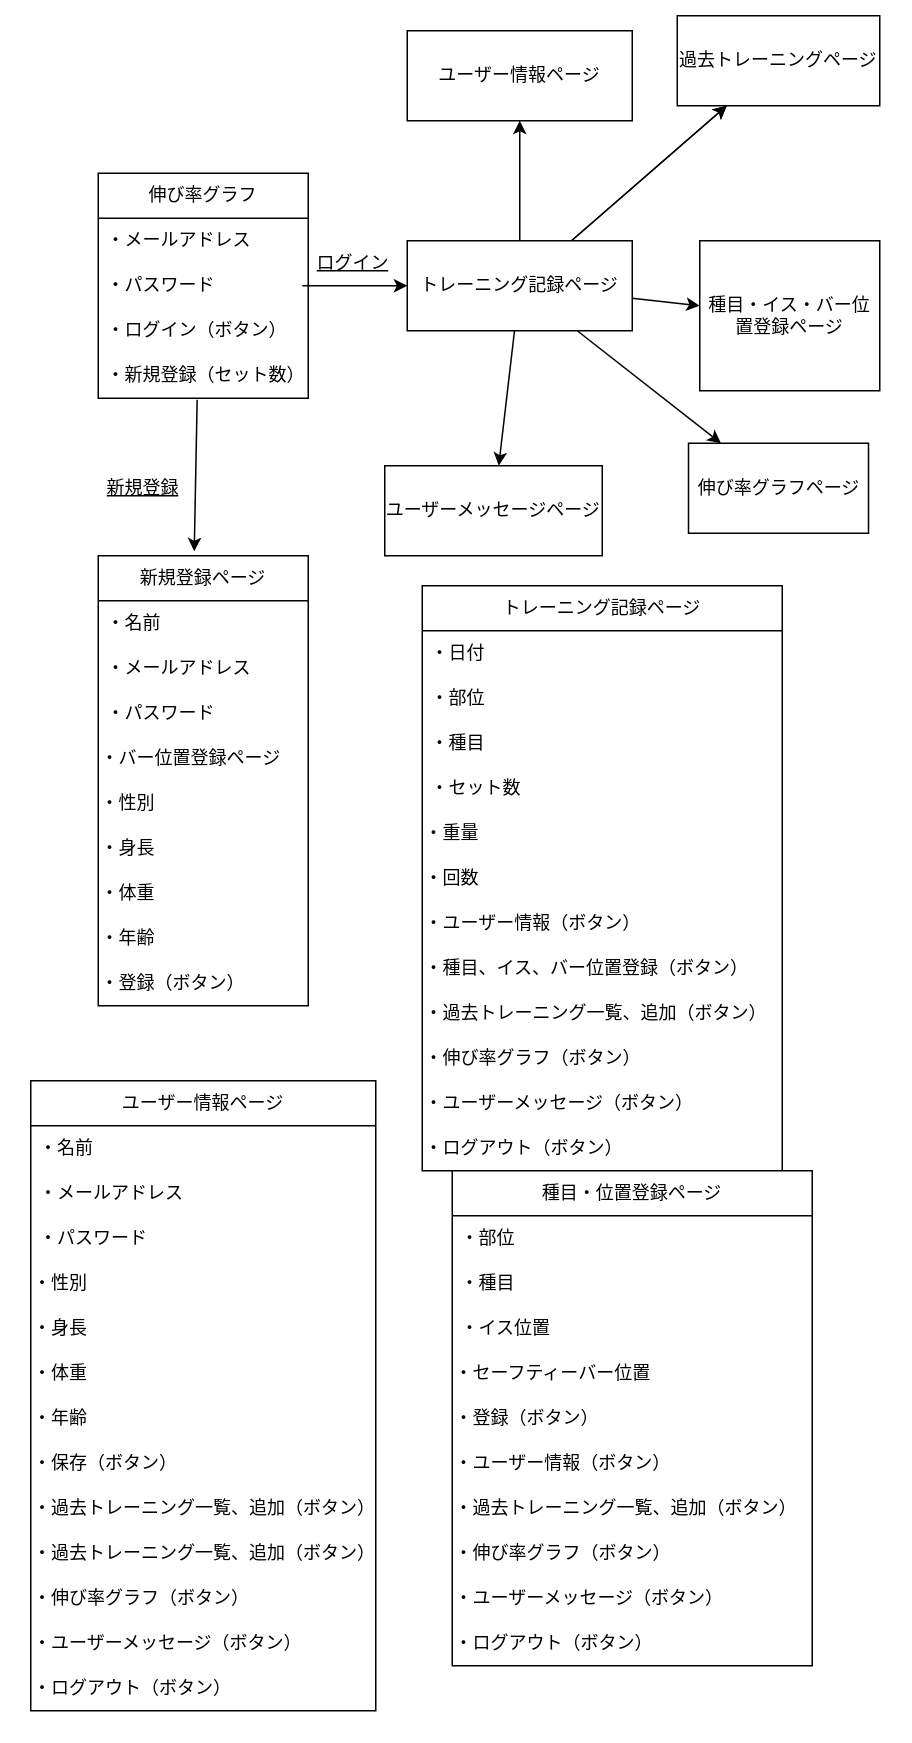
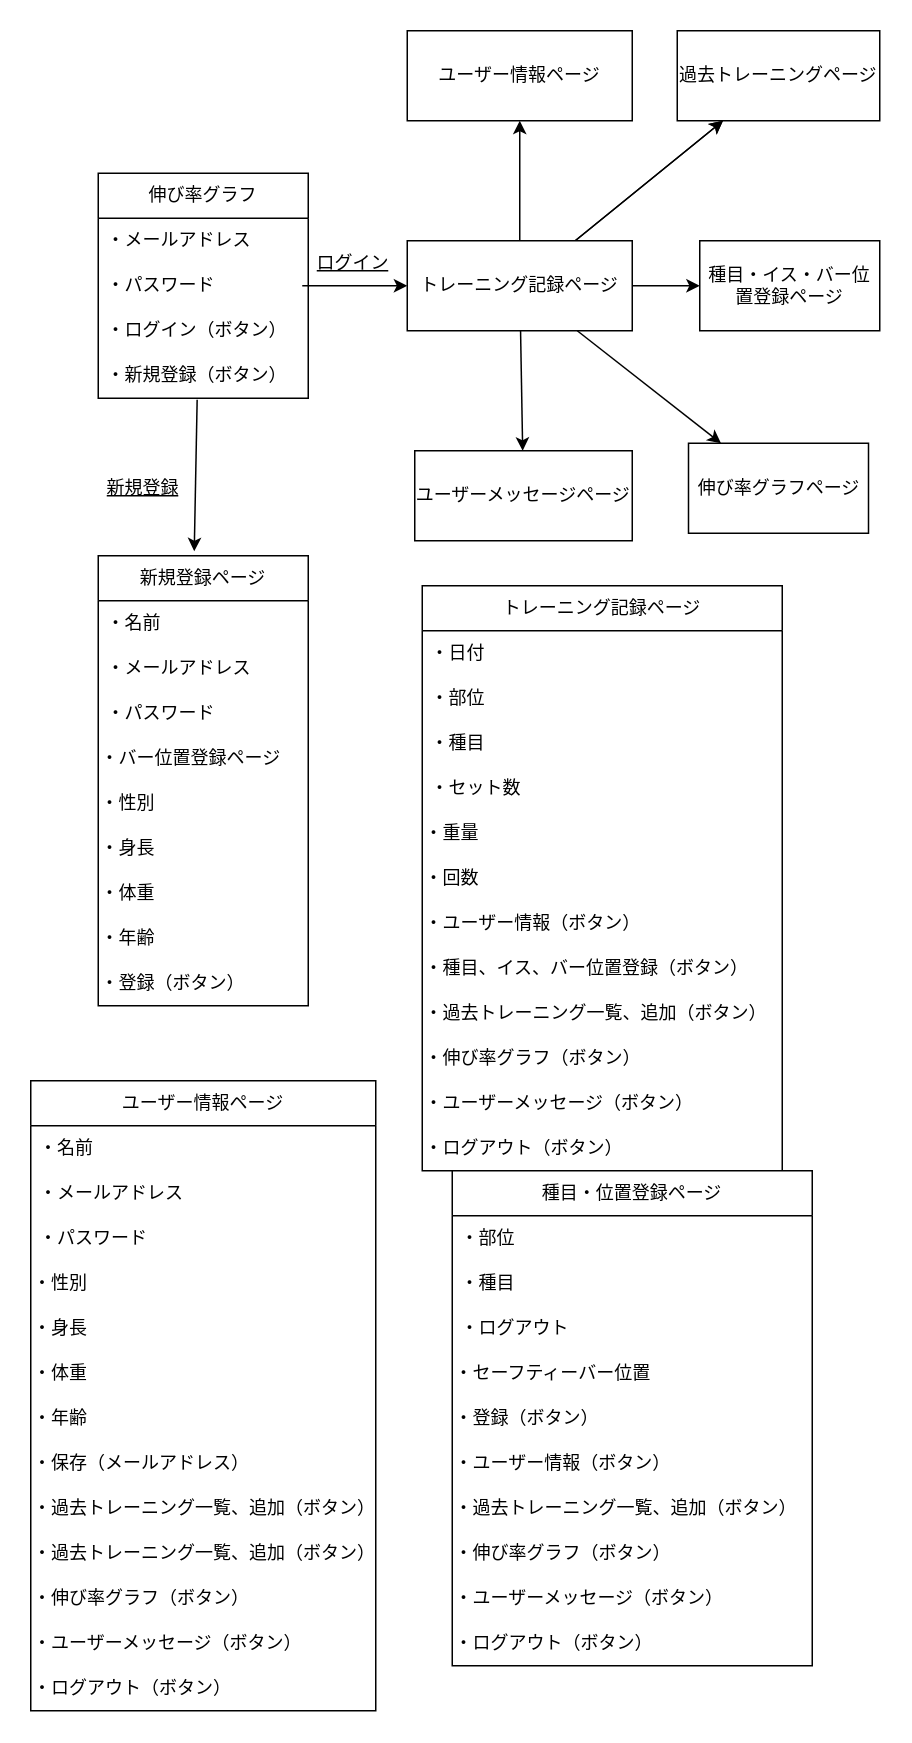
(779, 61) -> (779, 76)
(790, 316) -> (790, 286)
(205, 376) -> (197, 376)
(494, 511) -> (524, 496)
(506, 1328) -> (515, 1328)
(106, 1463) -> (142, 1463)
